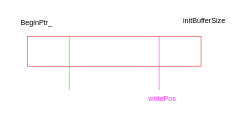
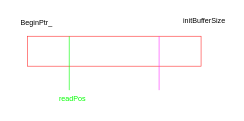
none -> (72, 99)
(162, 99) -> none
